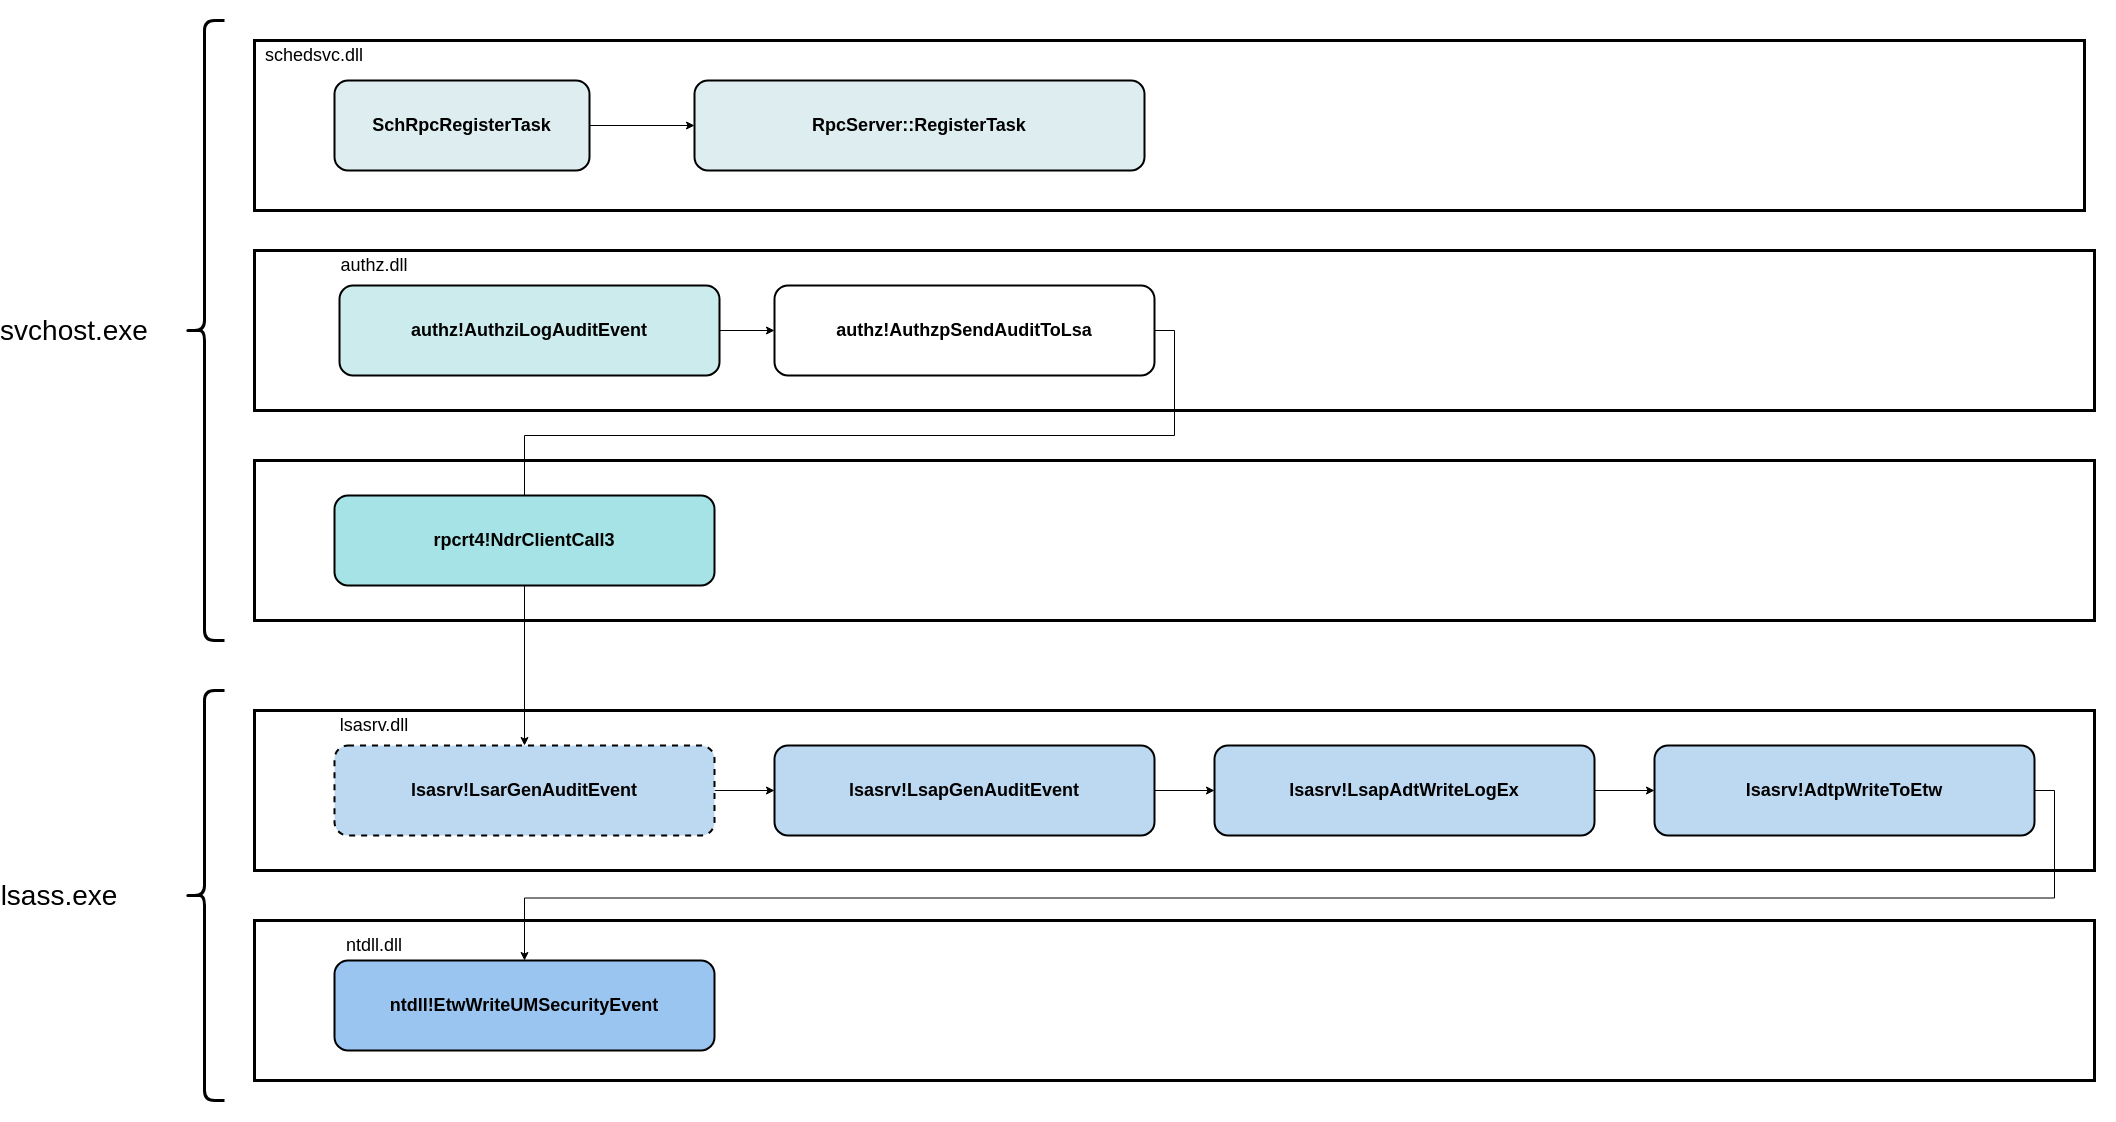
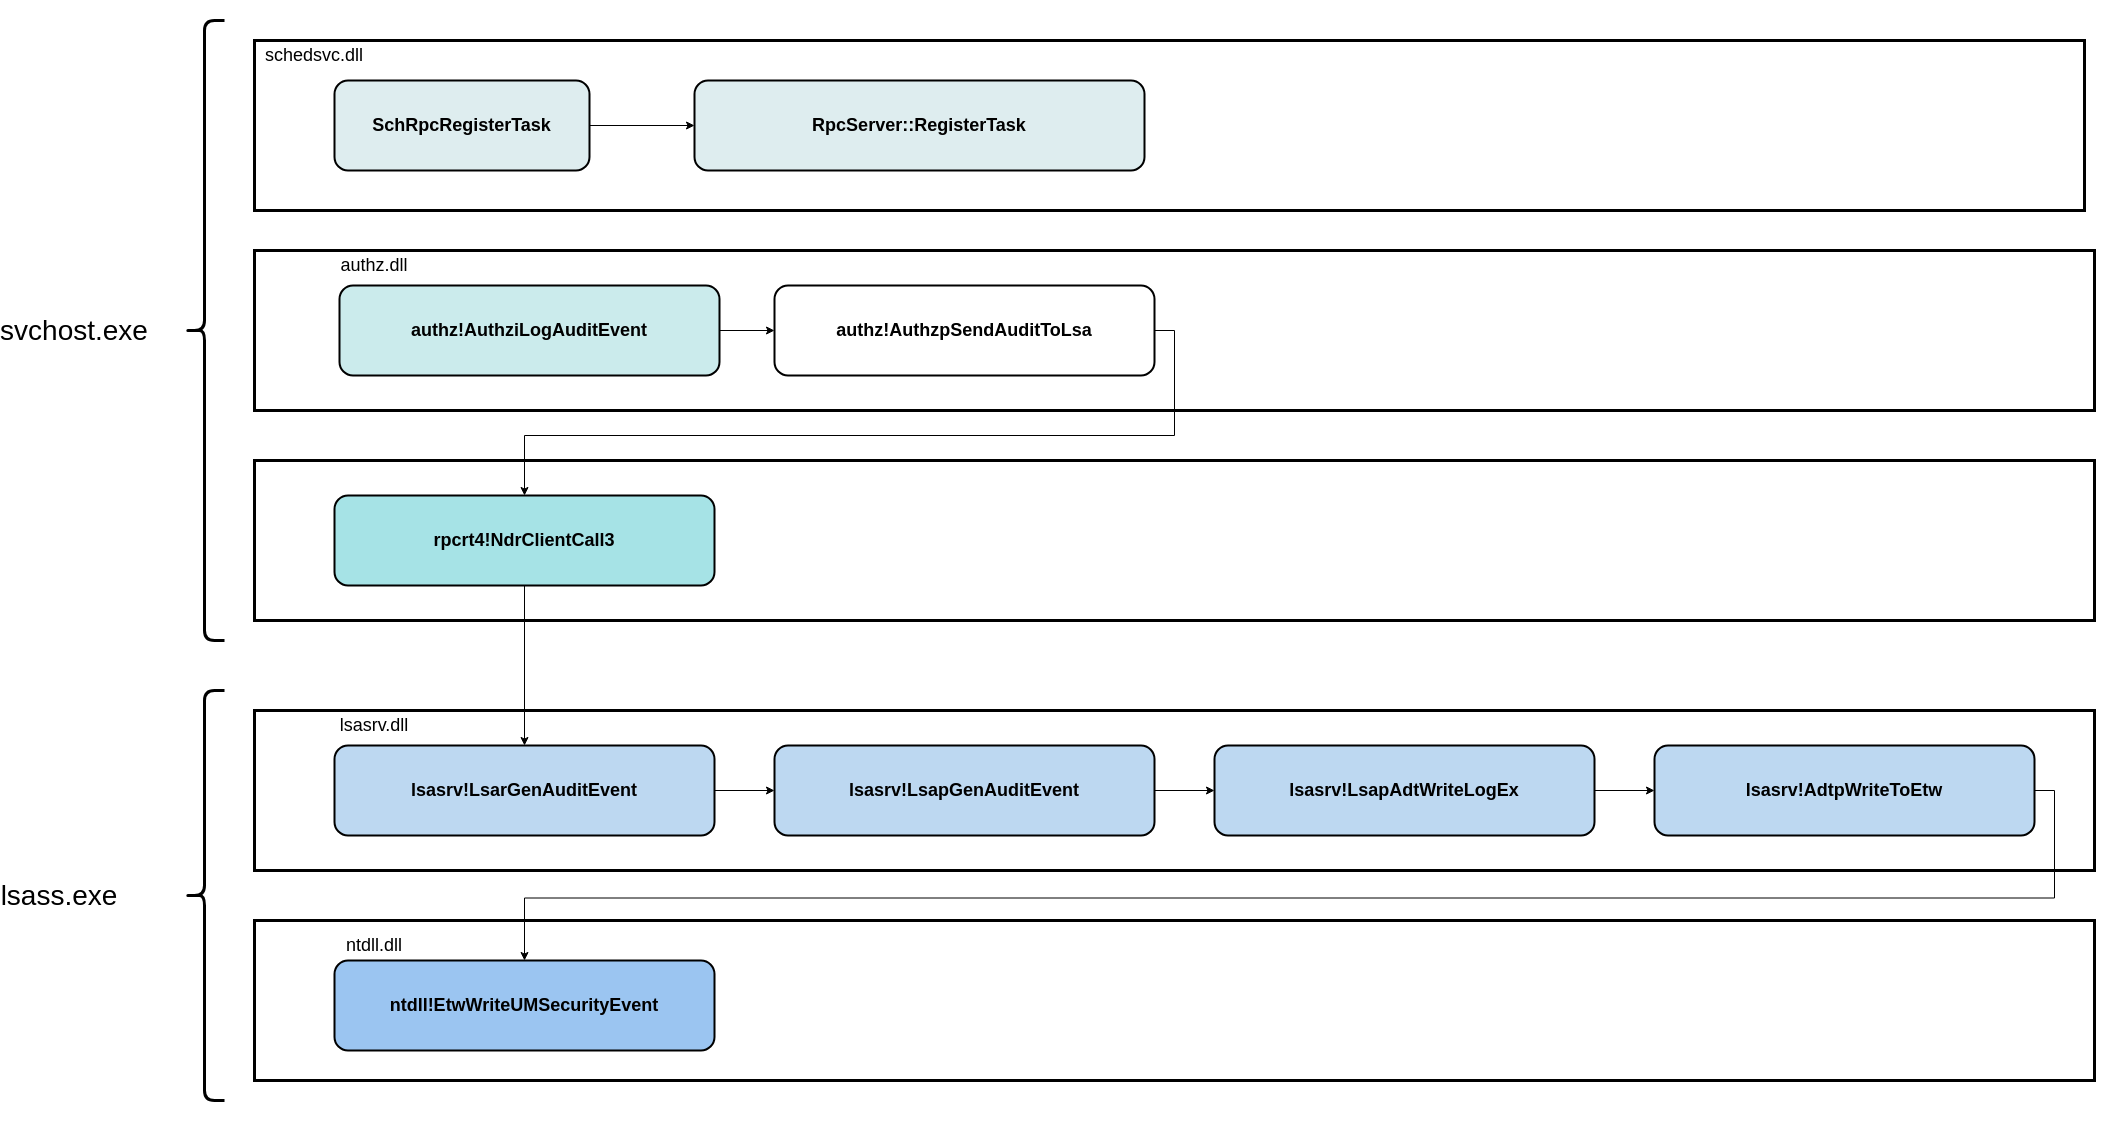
(525, 490) -> (525, 487)
(525, 791) -> (525, 791)
